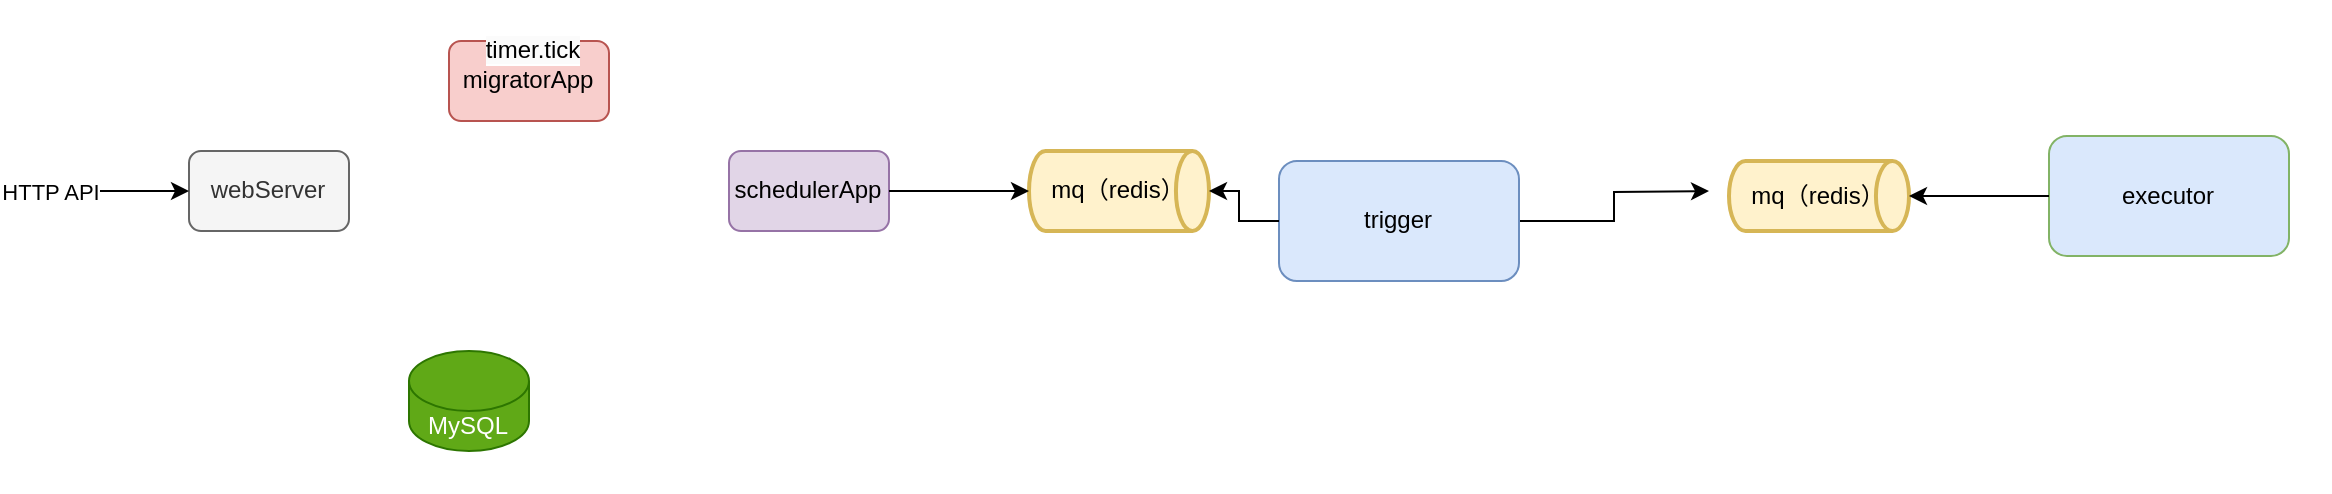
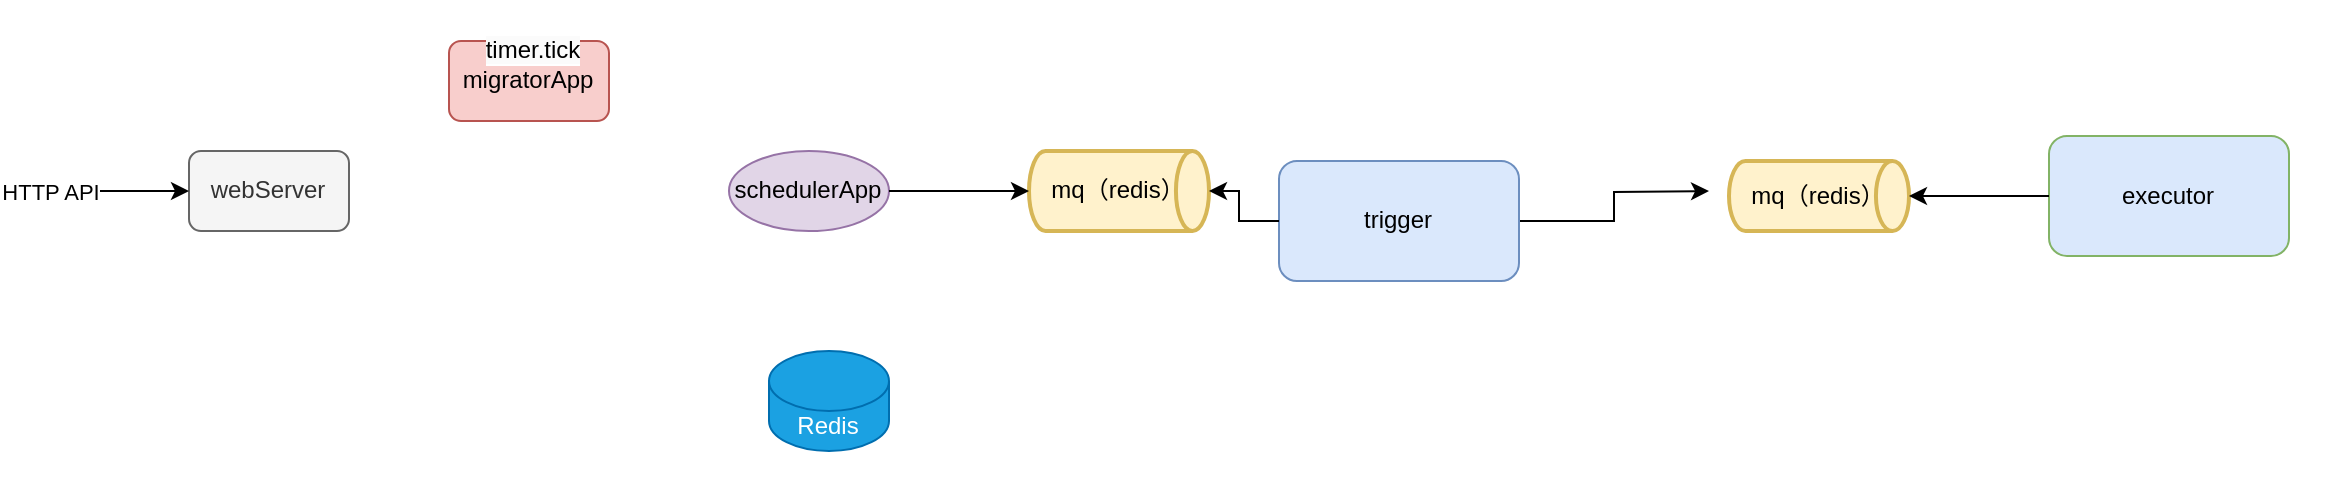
(809, 191) -> (809, 191)
(469, 401) -> none
none -> (829, 401)
